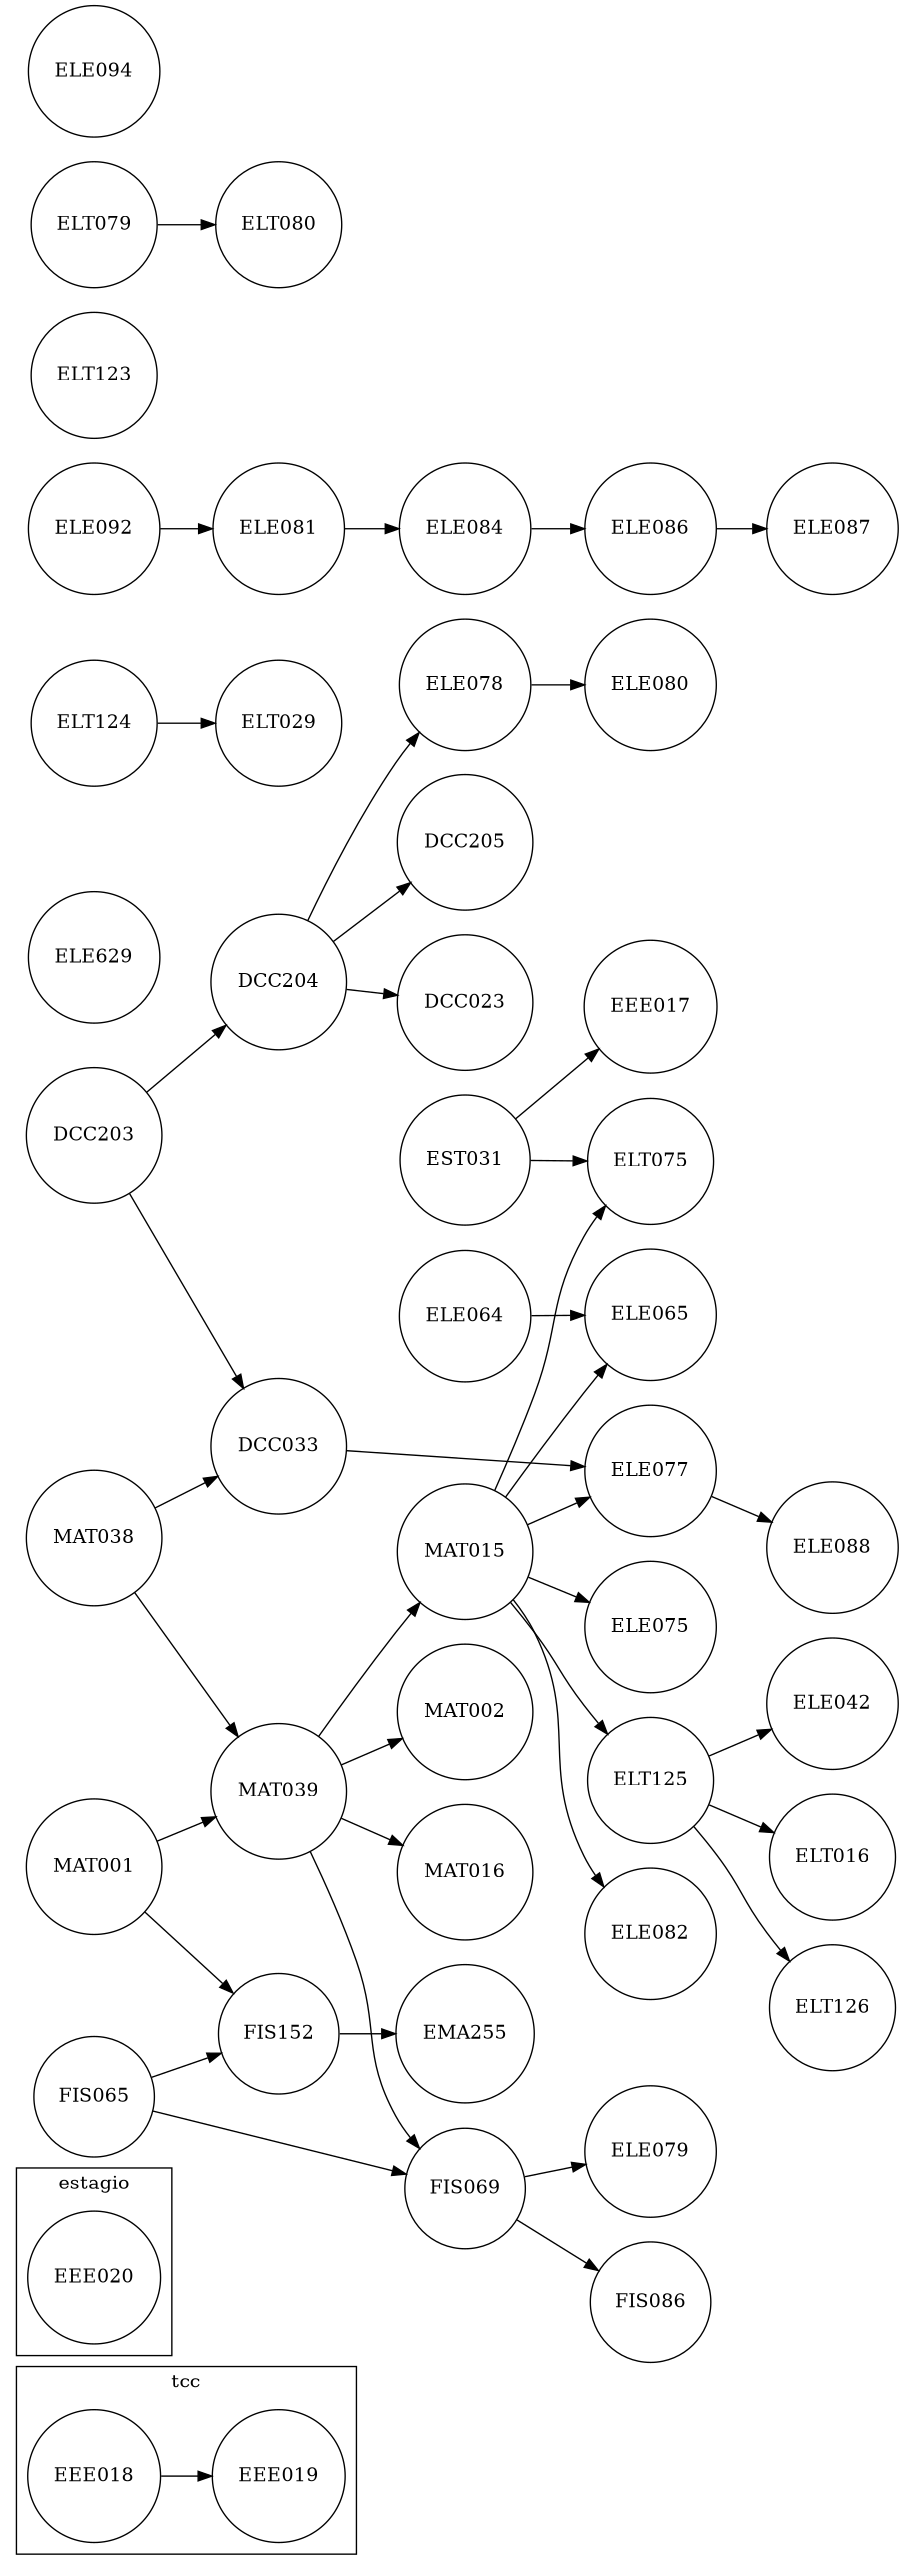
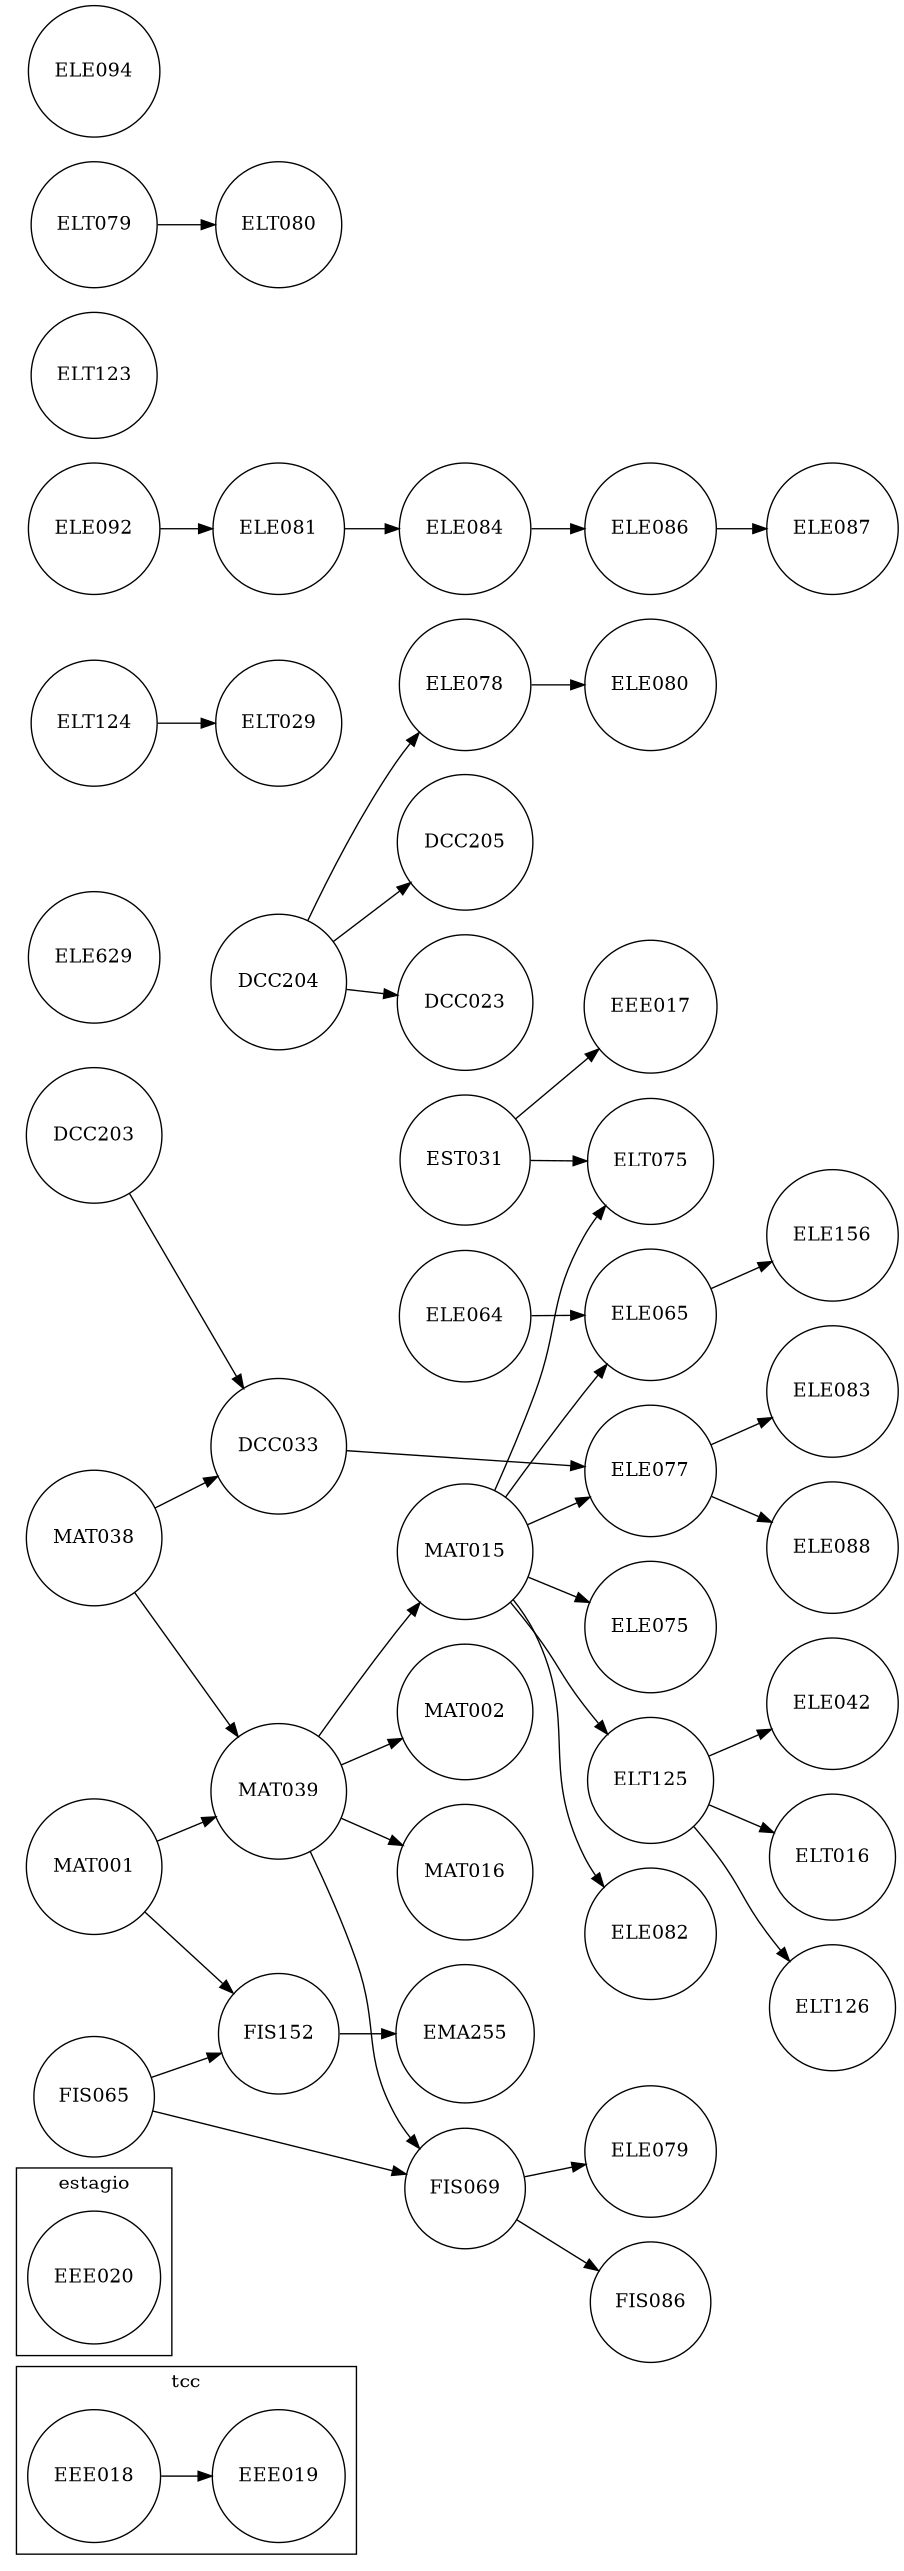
(181, 1063) -> none
none -> (832, 1235)
none -> (832, 1391)
